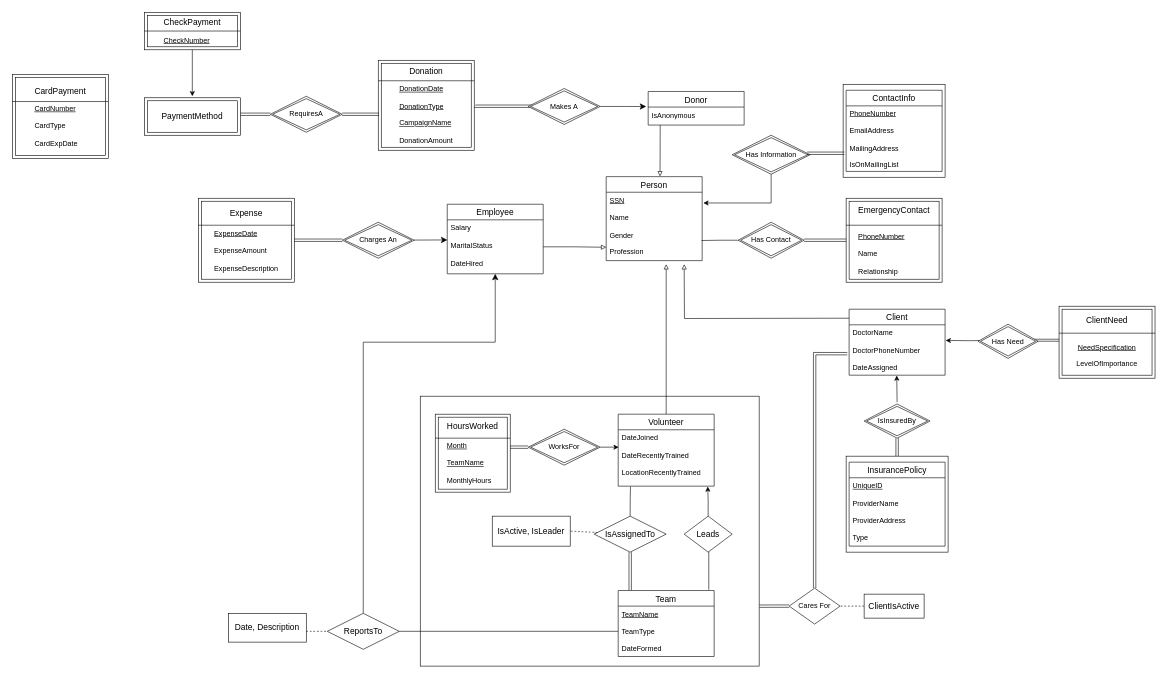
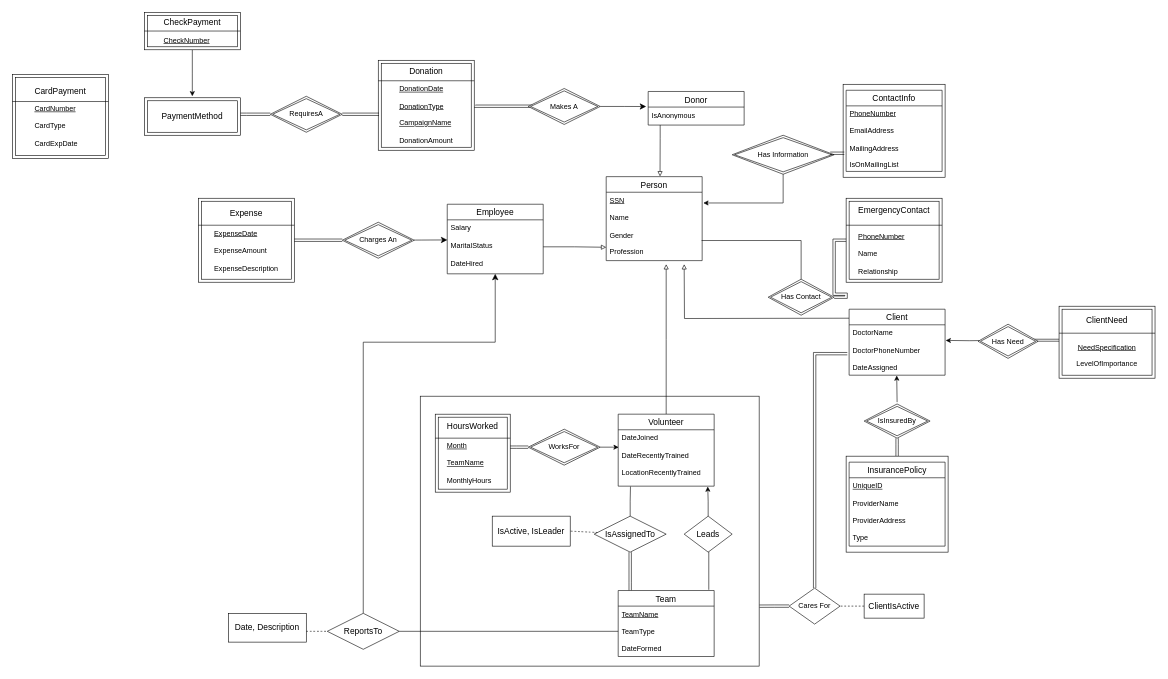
(771, 155) -> (783, 155)
(771, 240) -> (801, 297)
